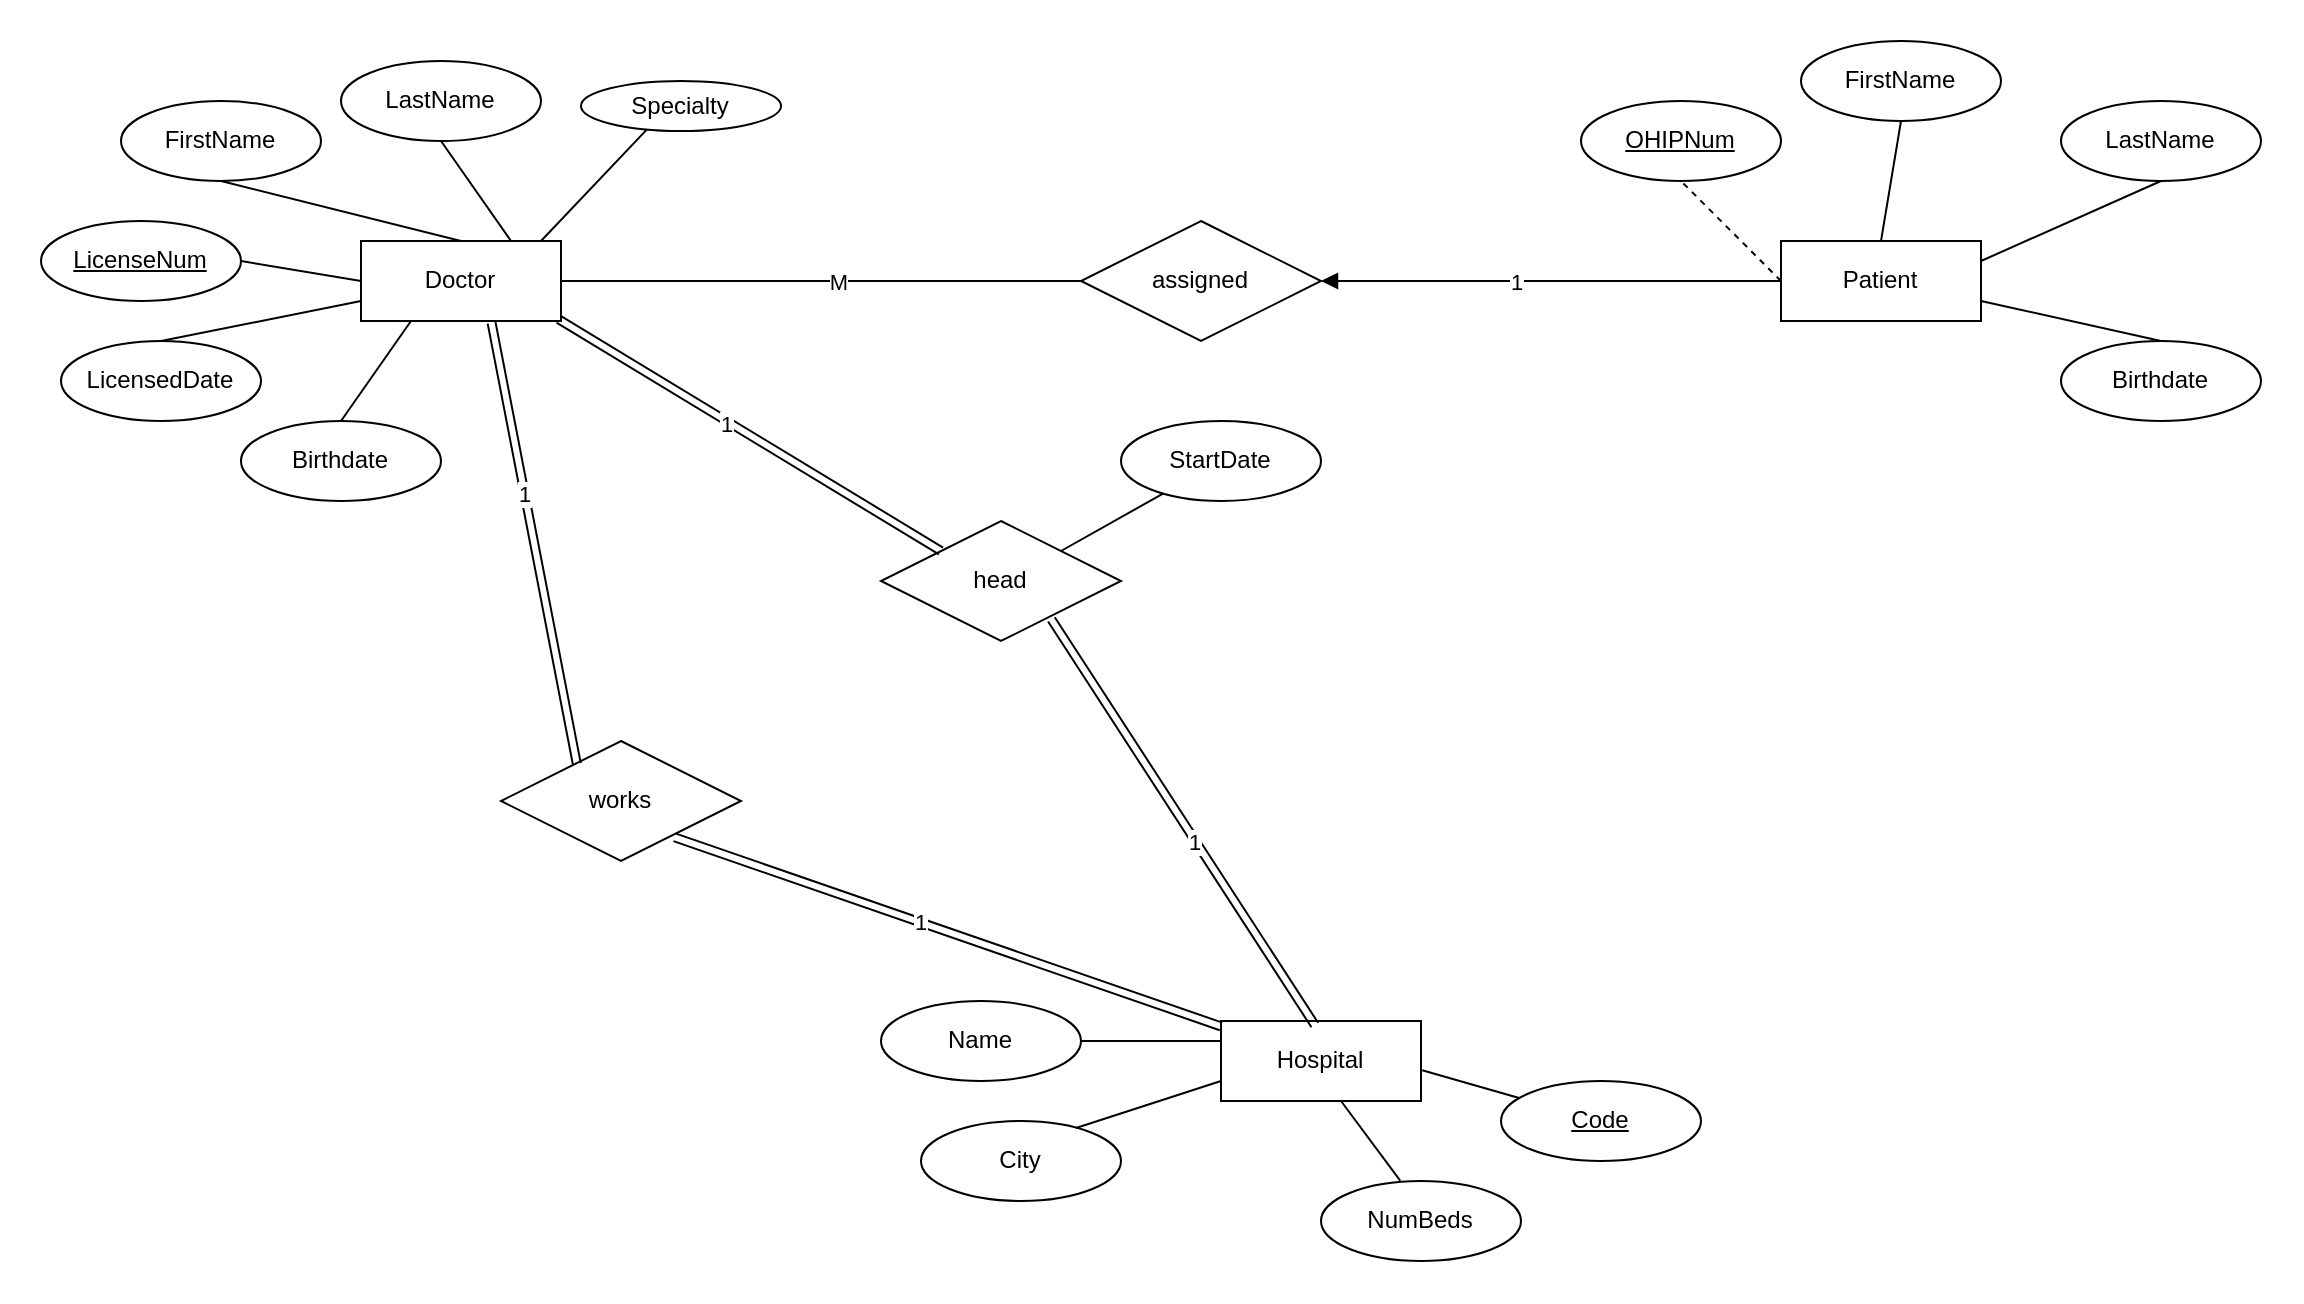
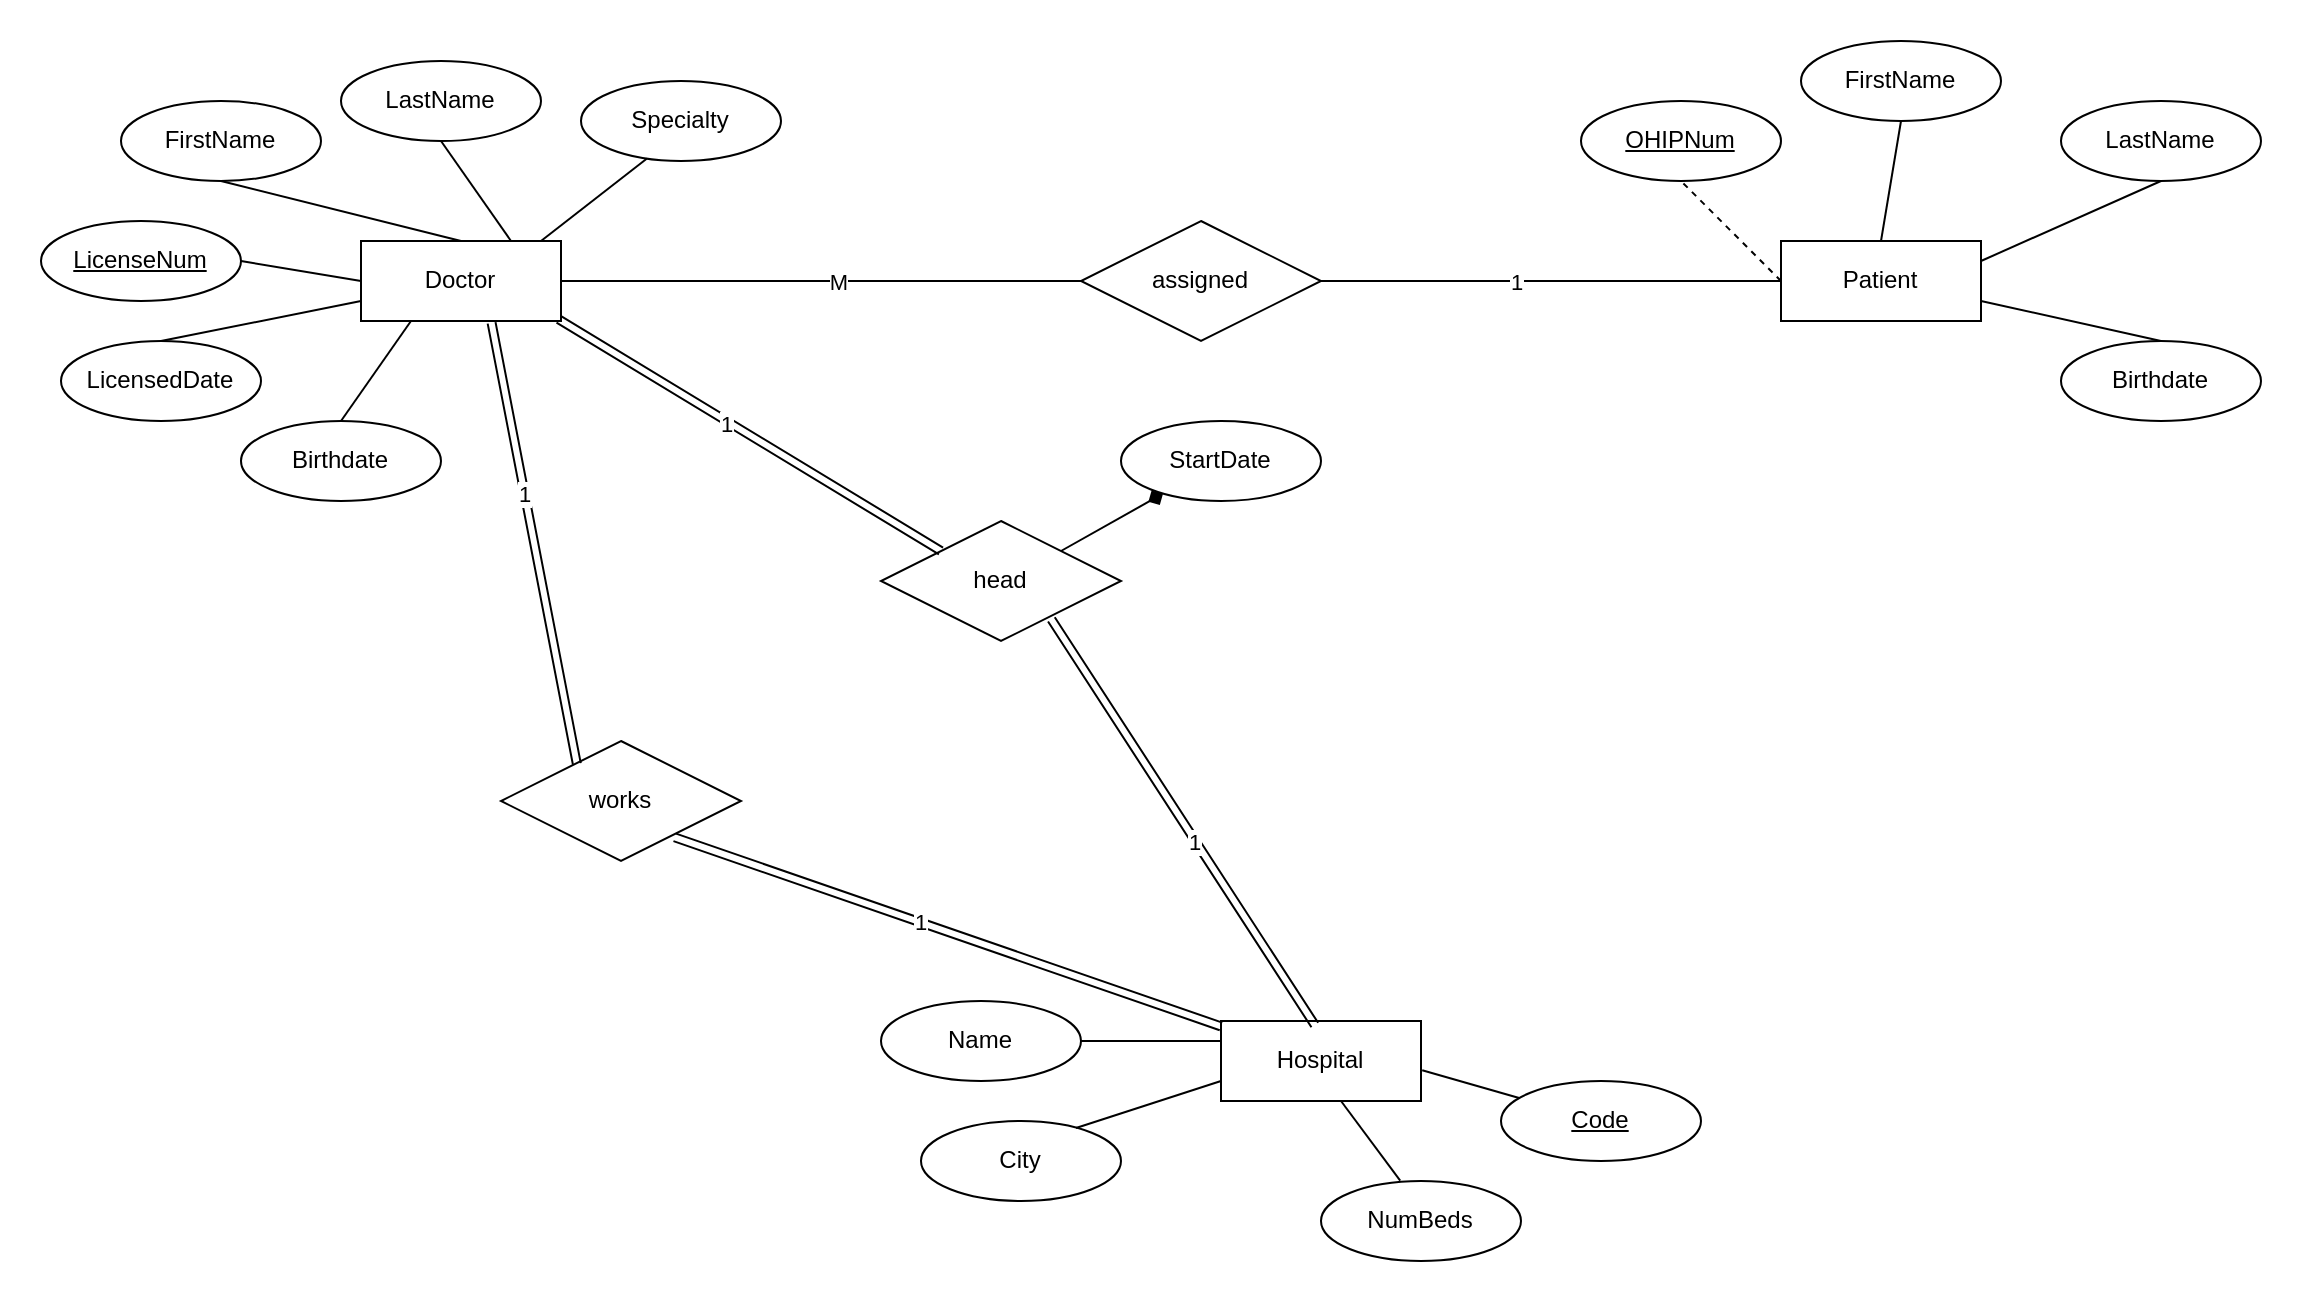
(681, 106) -> (681, 121)
(1338, 281) -> (1331, 281)
(1156, 498) -> (1149, 502)
